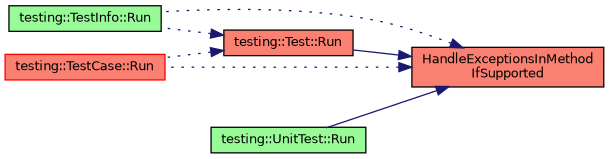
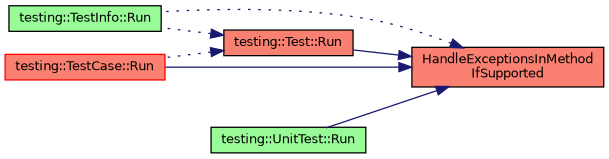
(282, 67) -> (282, 67)
